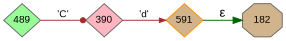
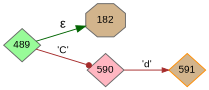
(104, 20) -> (106, 70)
(218, 20) -> (56, 35)
